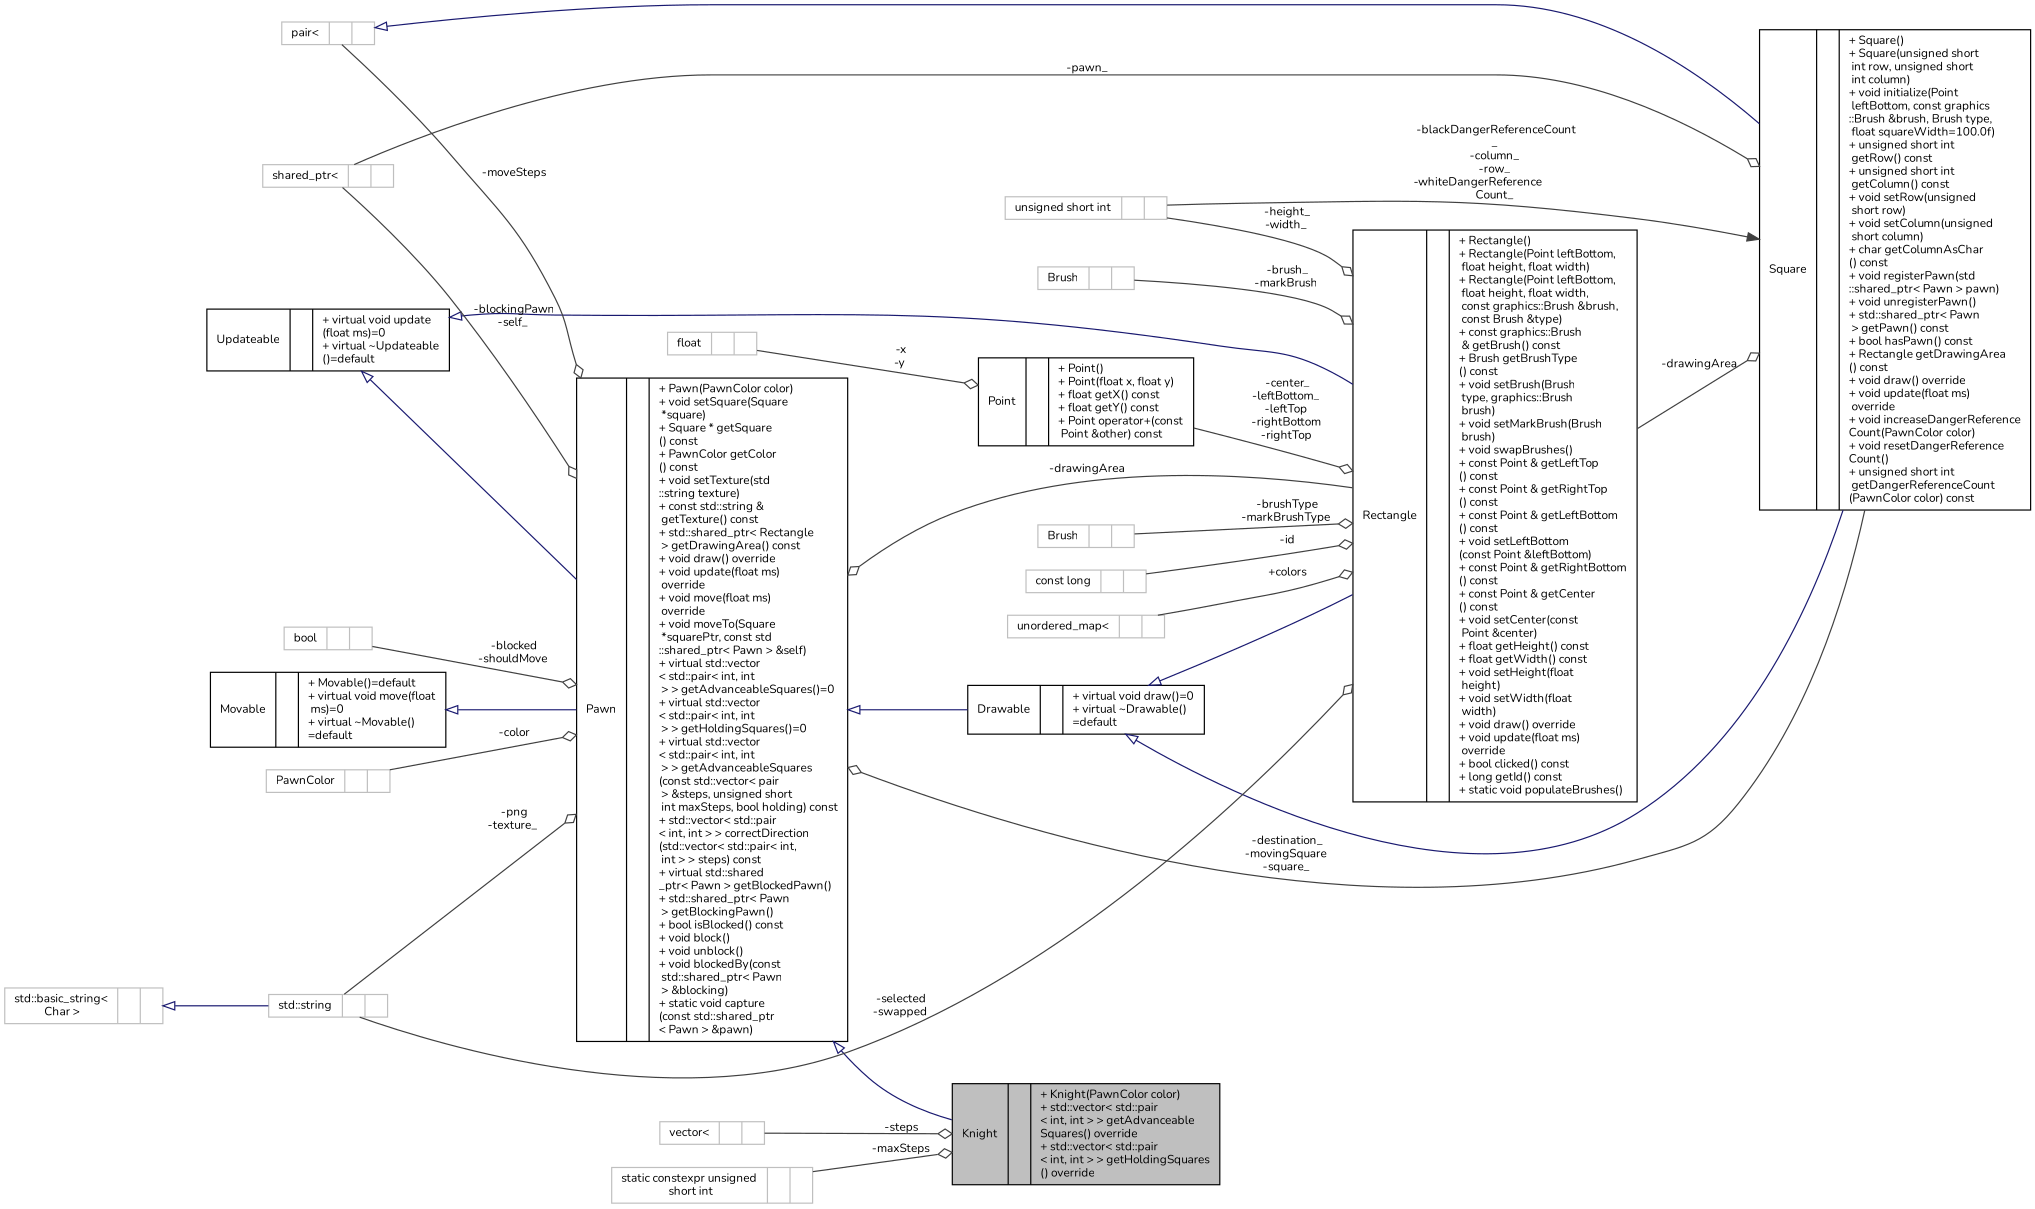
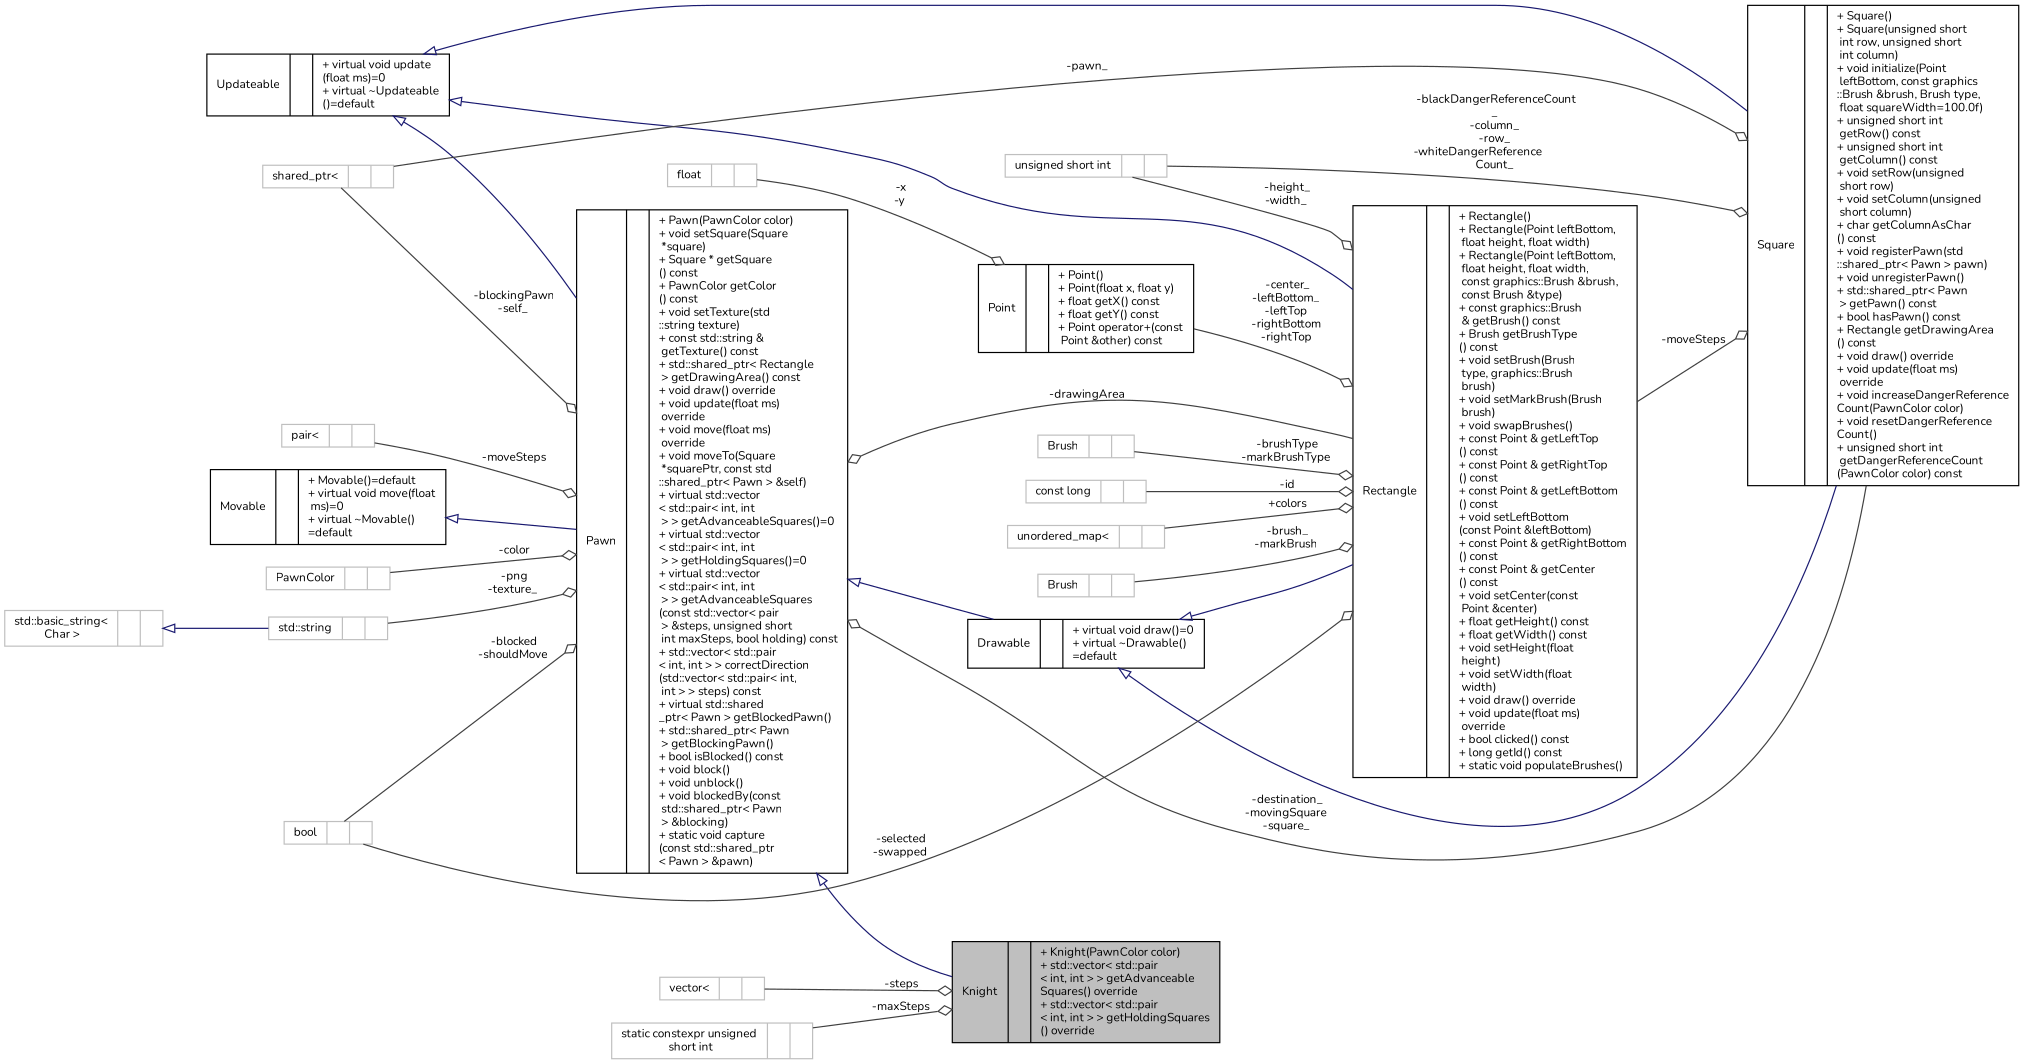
(1089, 5) -> (1102, 5)
(1458, 203) -> (1451, 177)
(1698, 364) -> (1692, 340)
(902, 1029) -> (882, 874)
